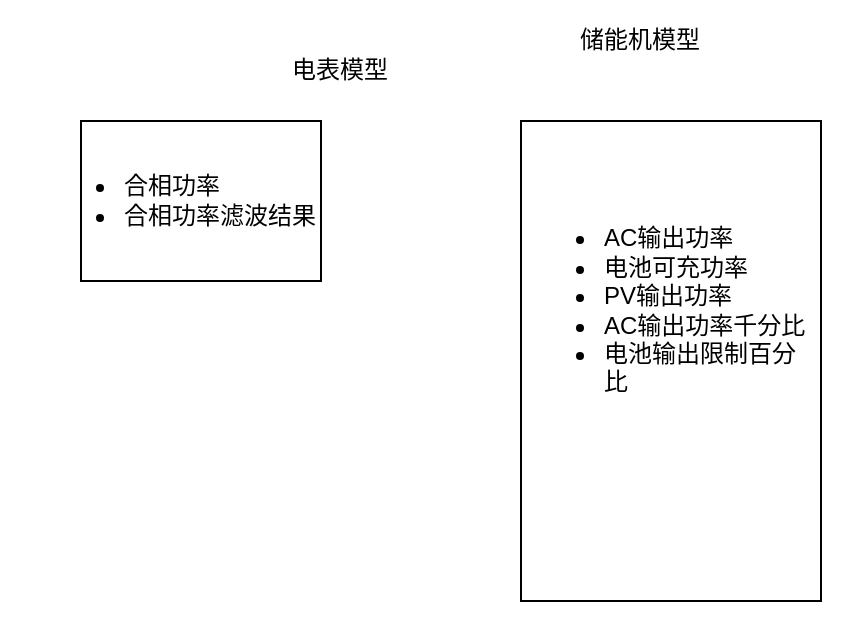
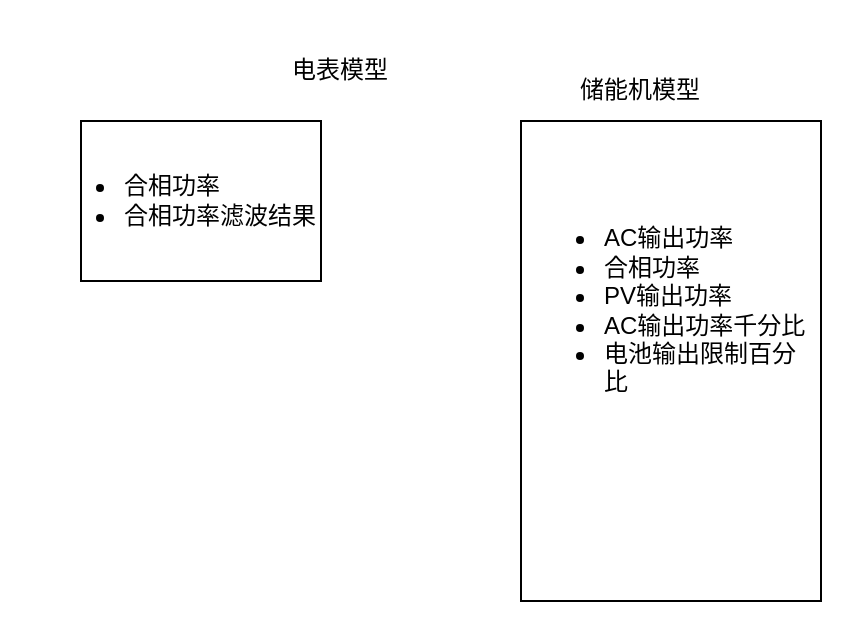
(641, 41) -> (641, 91)
(633, 311) -> (633, 311)
